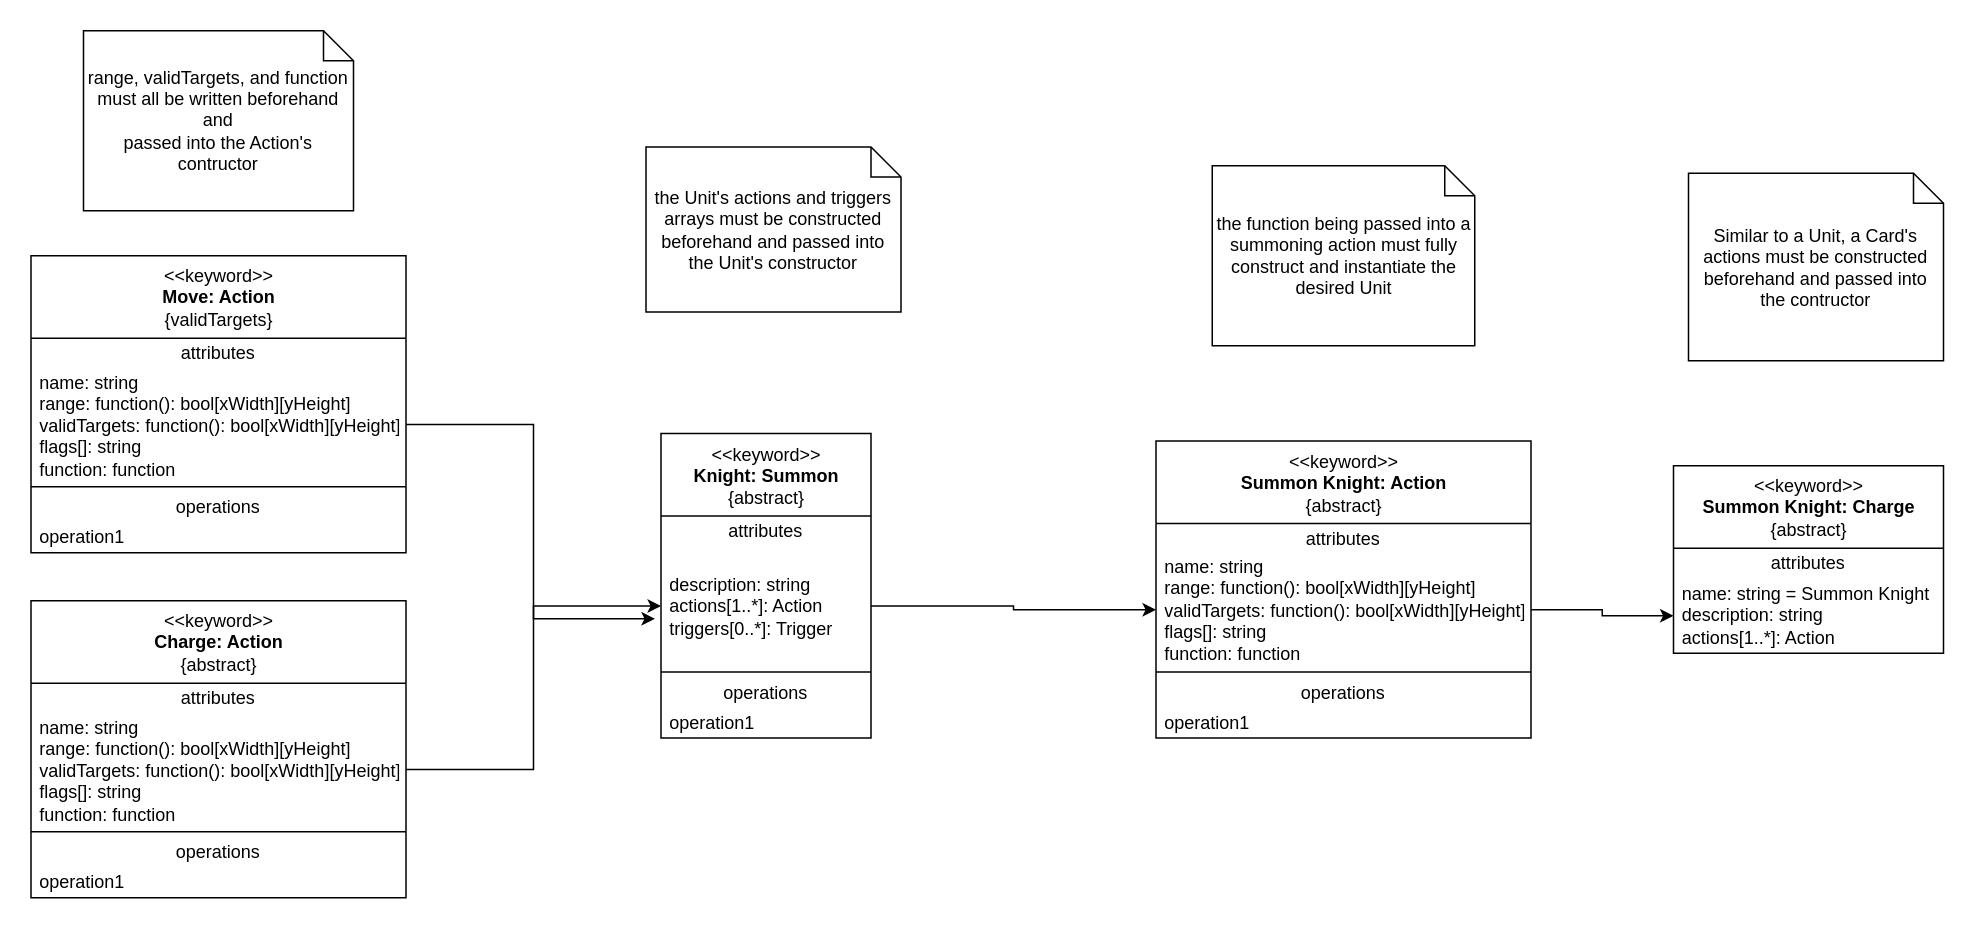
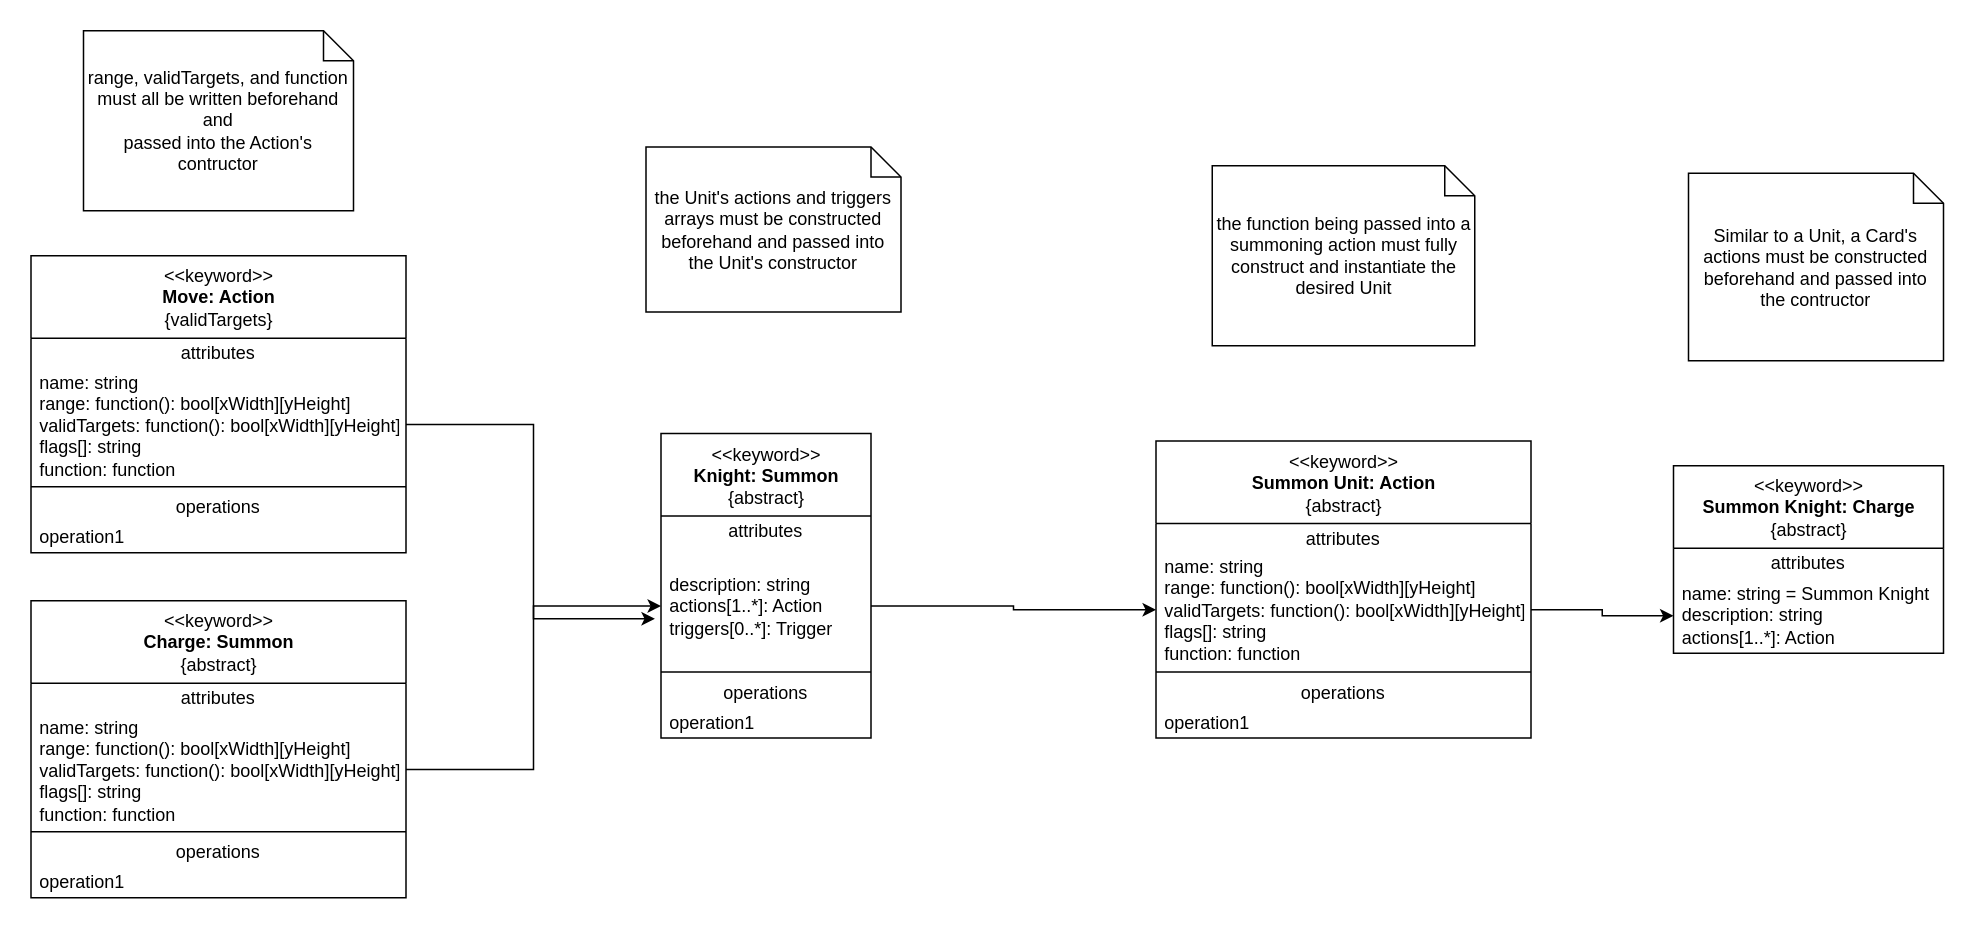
(1344, 485) -> (1344, 485)
(219, 644) -> (219, 644)
